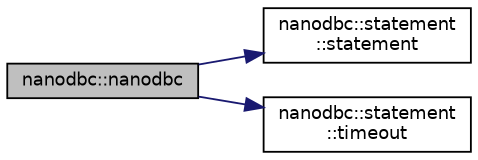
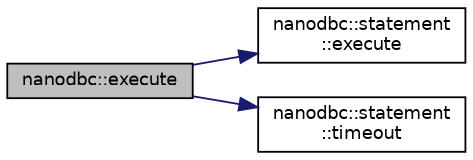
(367, 35) -> (362, 35)
(103, 81) -> (100, 81)
